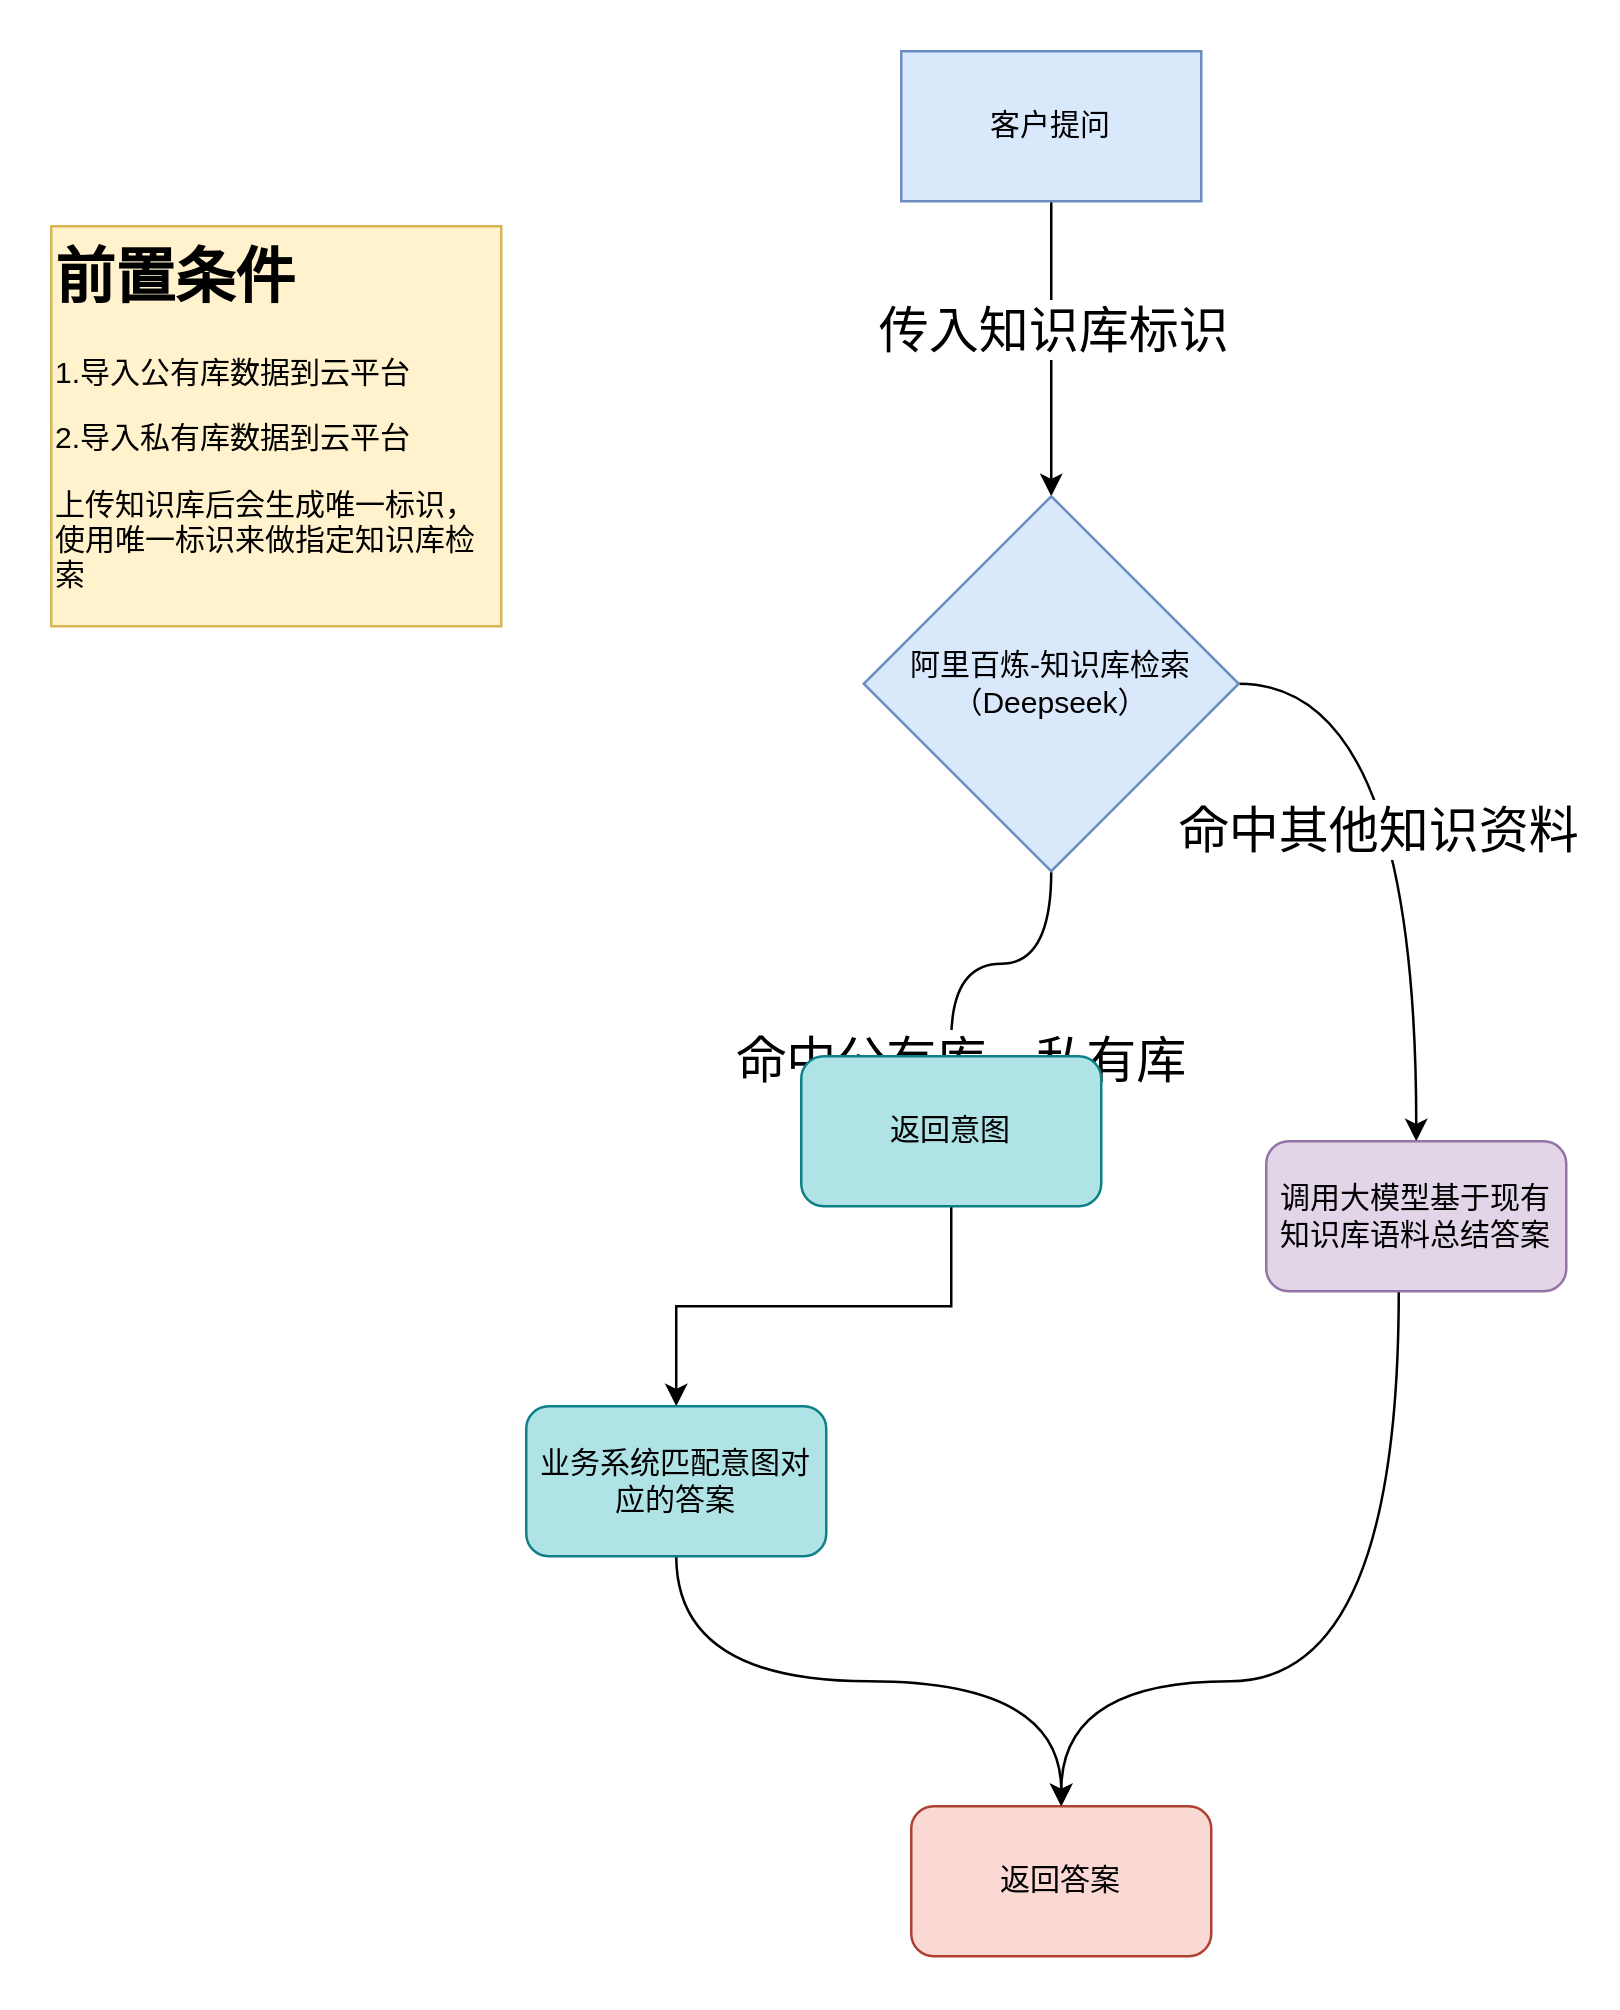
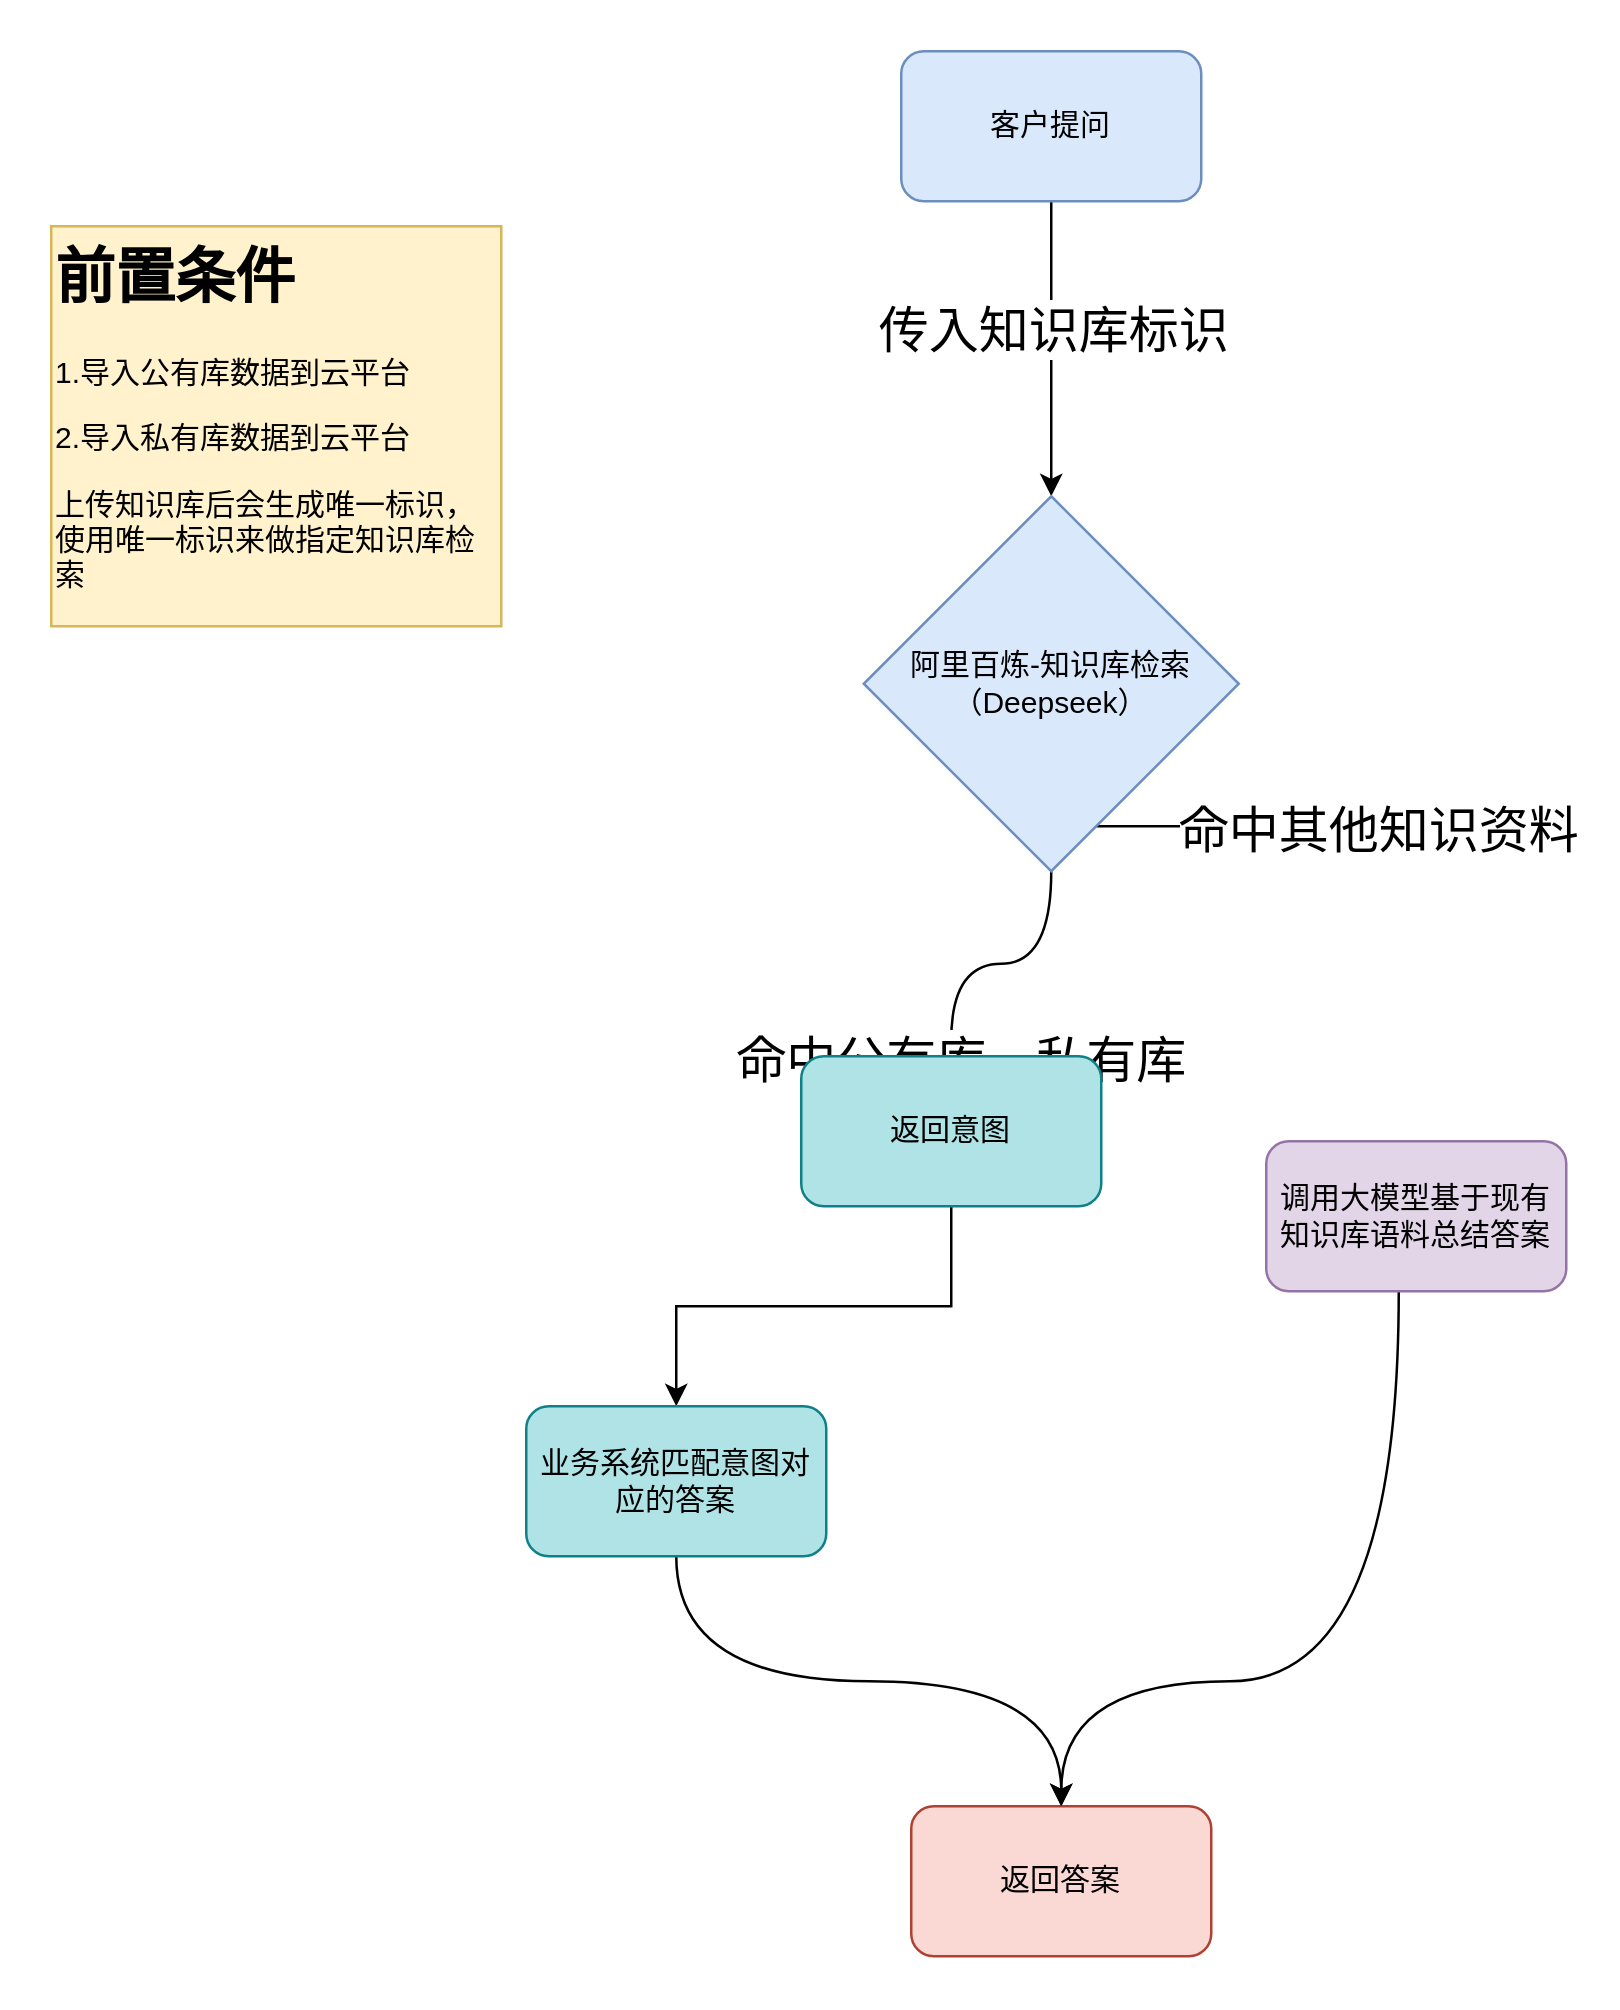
(1051, 126) -> (1051, 126)
(1411, 990) -> (1140, 826)
